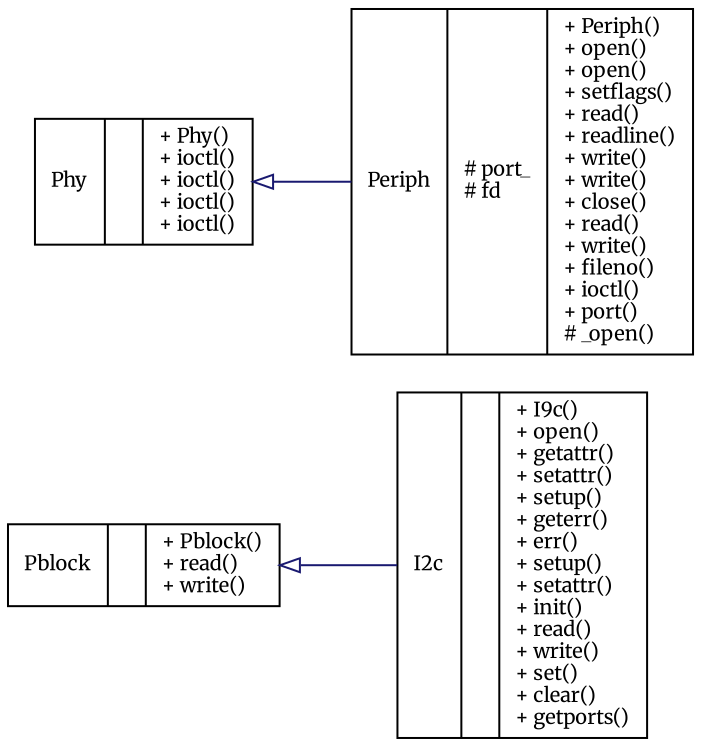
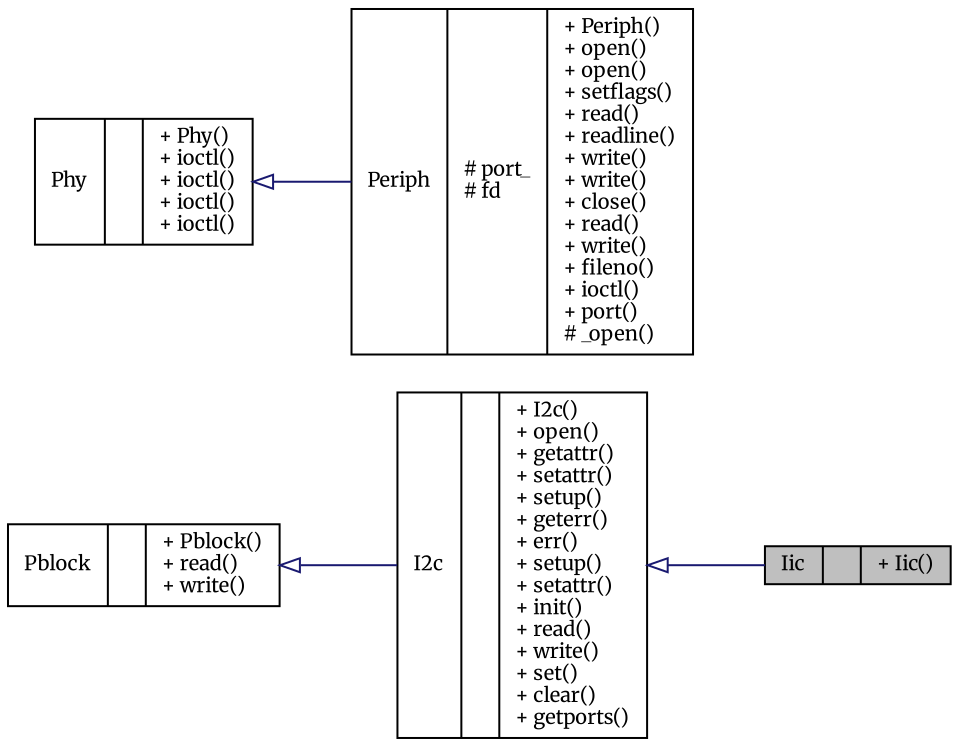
(547, 410) -> (547, 410)
none -> (858, 565)
